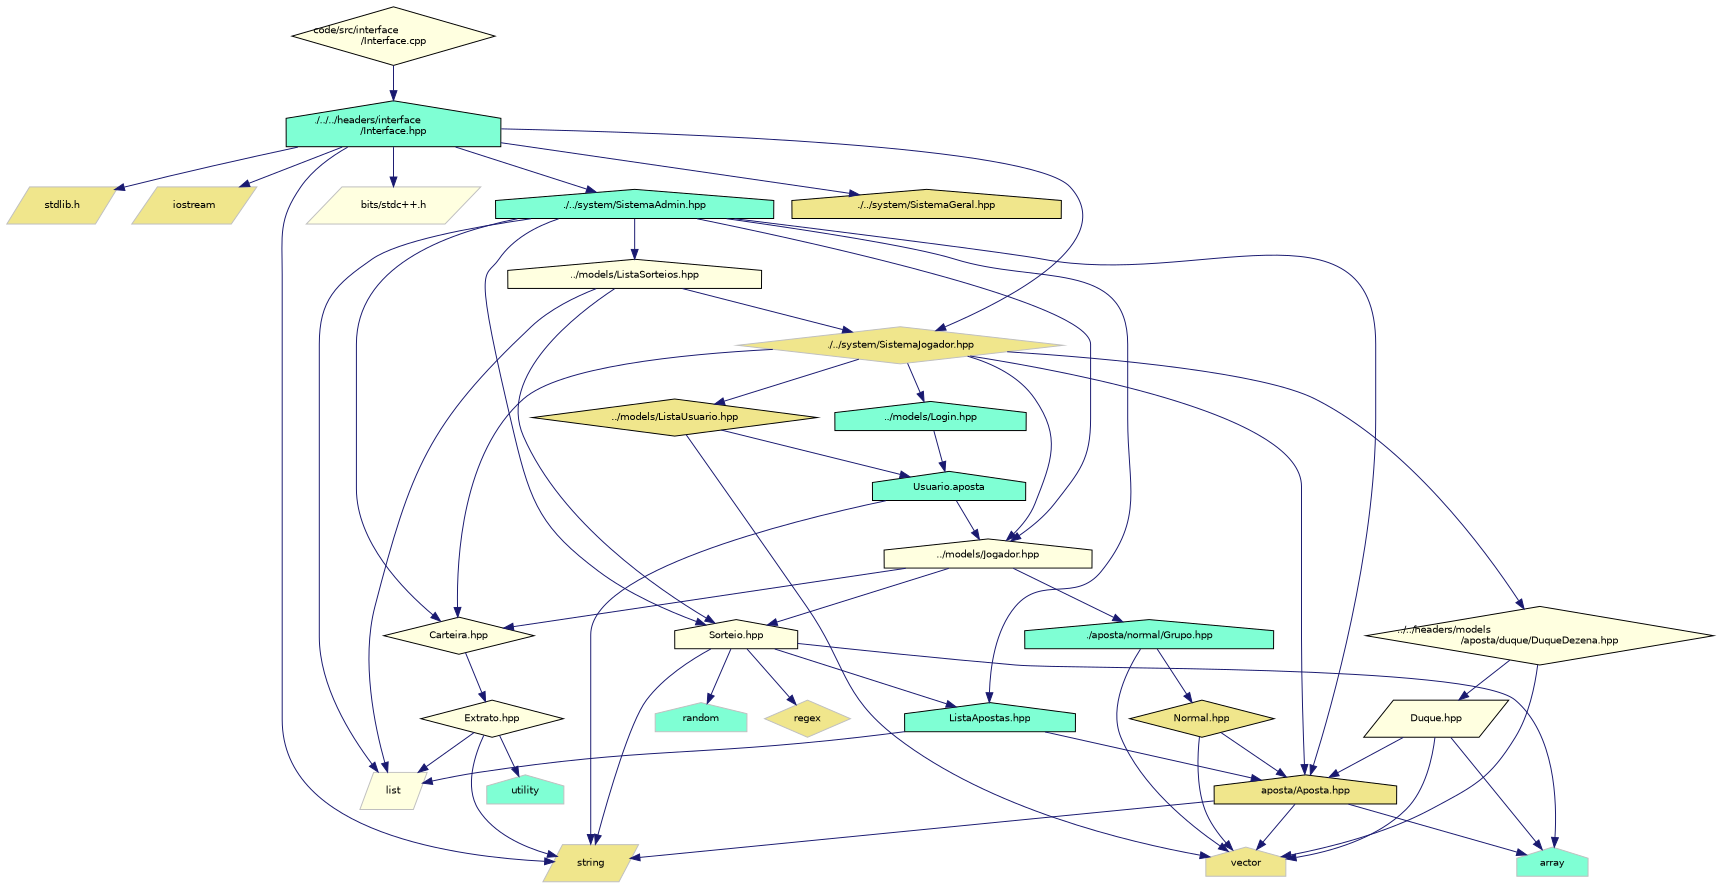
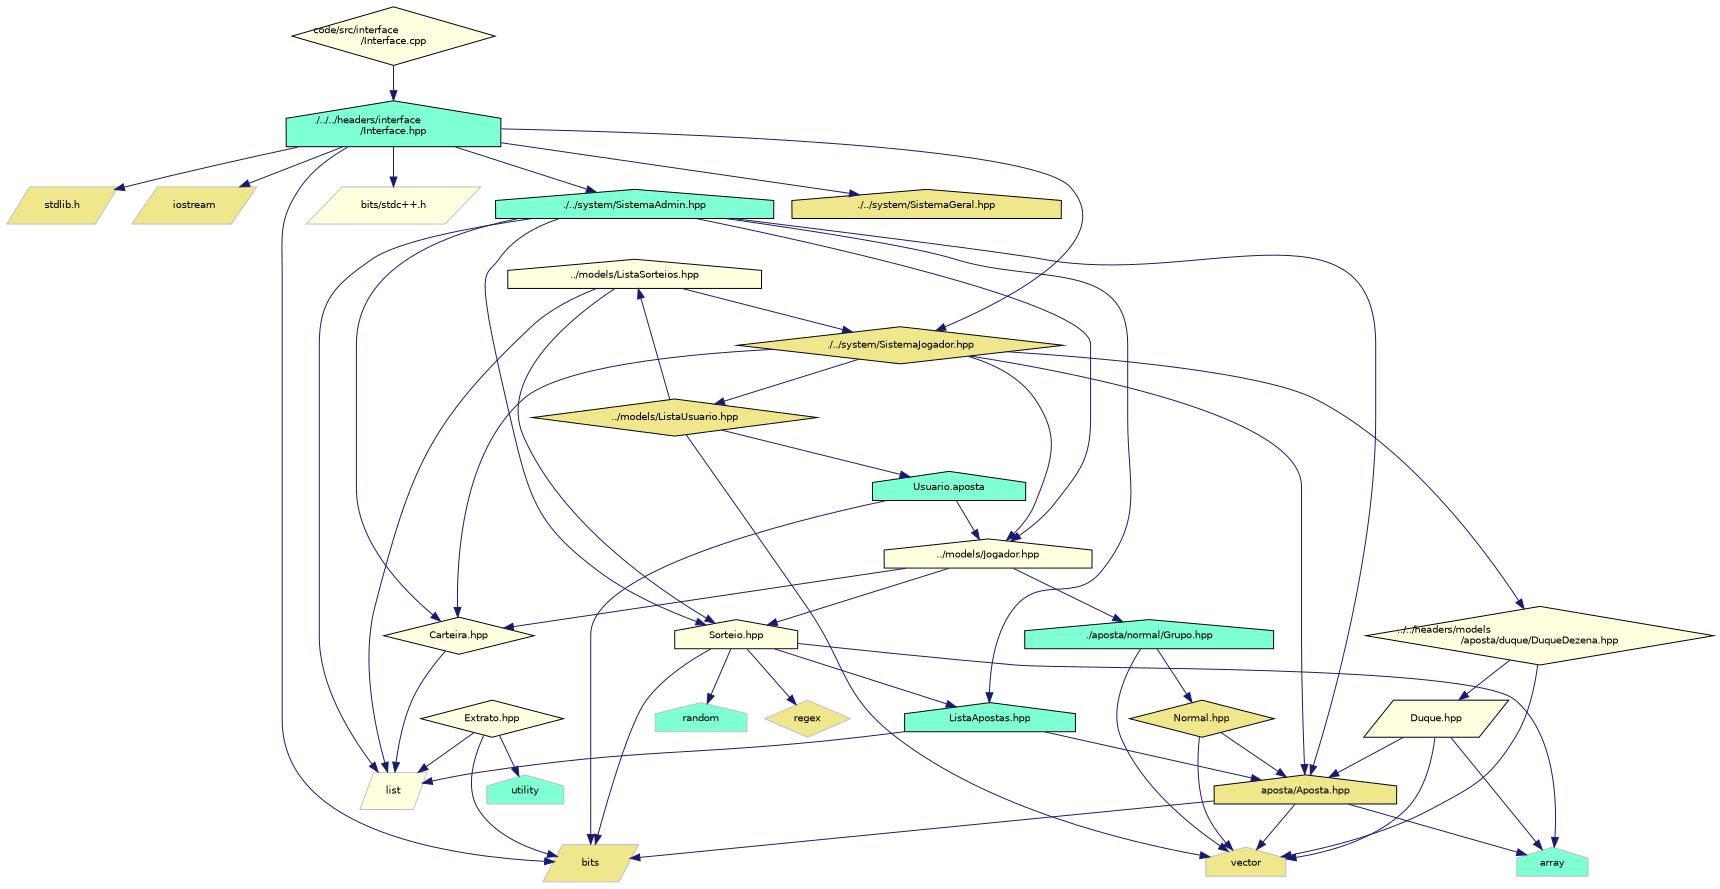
(635, 234) -> (655, 349)
(900, 345) -> (900, 345)
(931, 418) -> none
(474, 673) -> (411, 702)
(591, 863) -> (591, 863)
